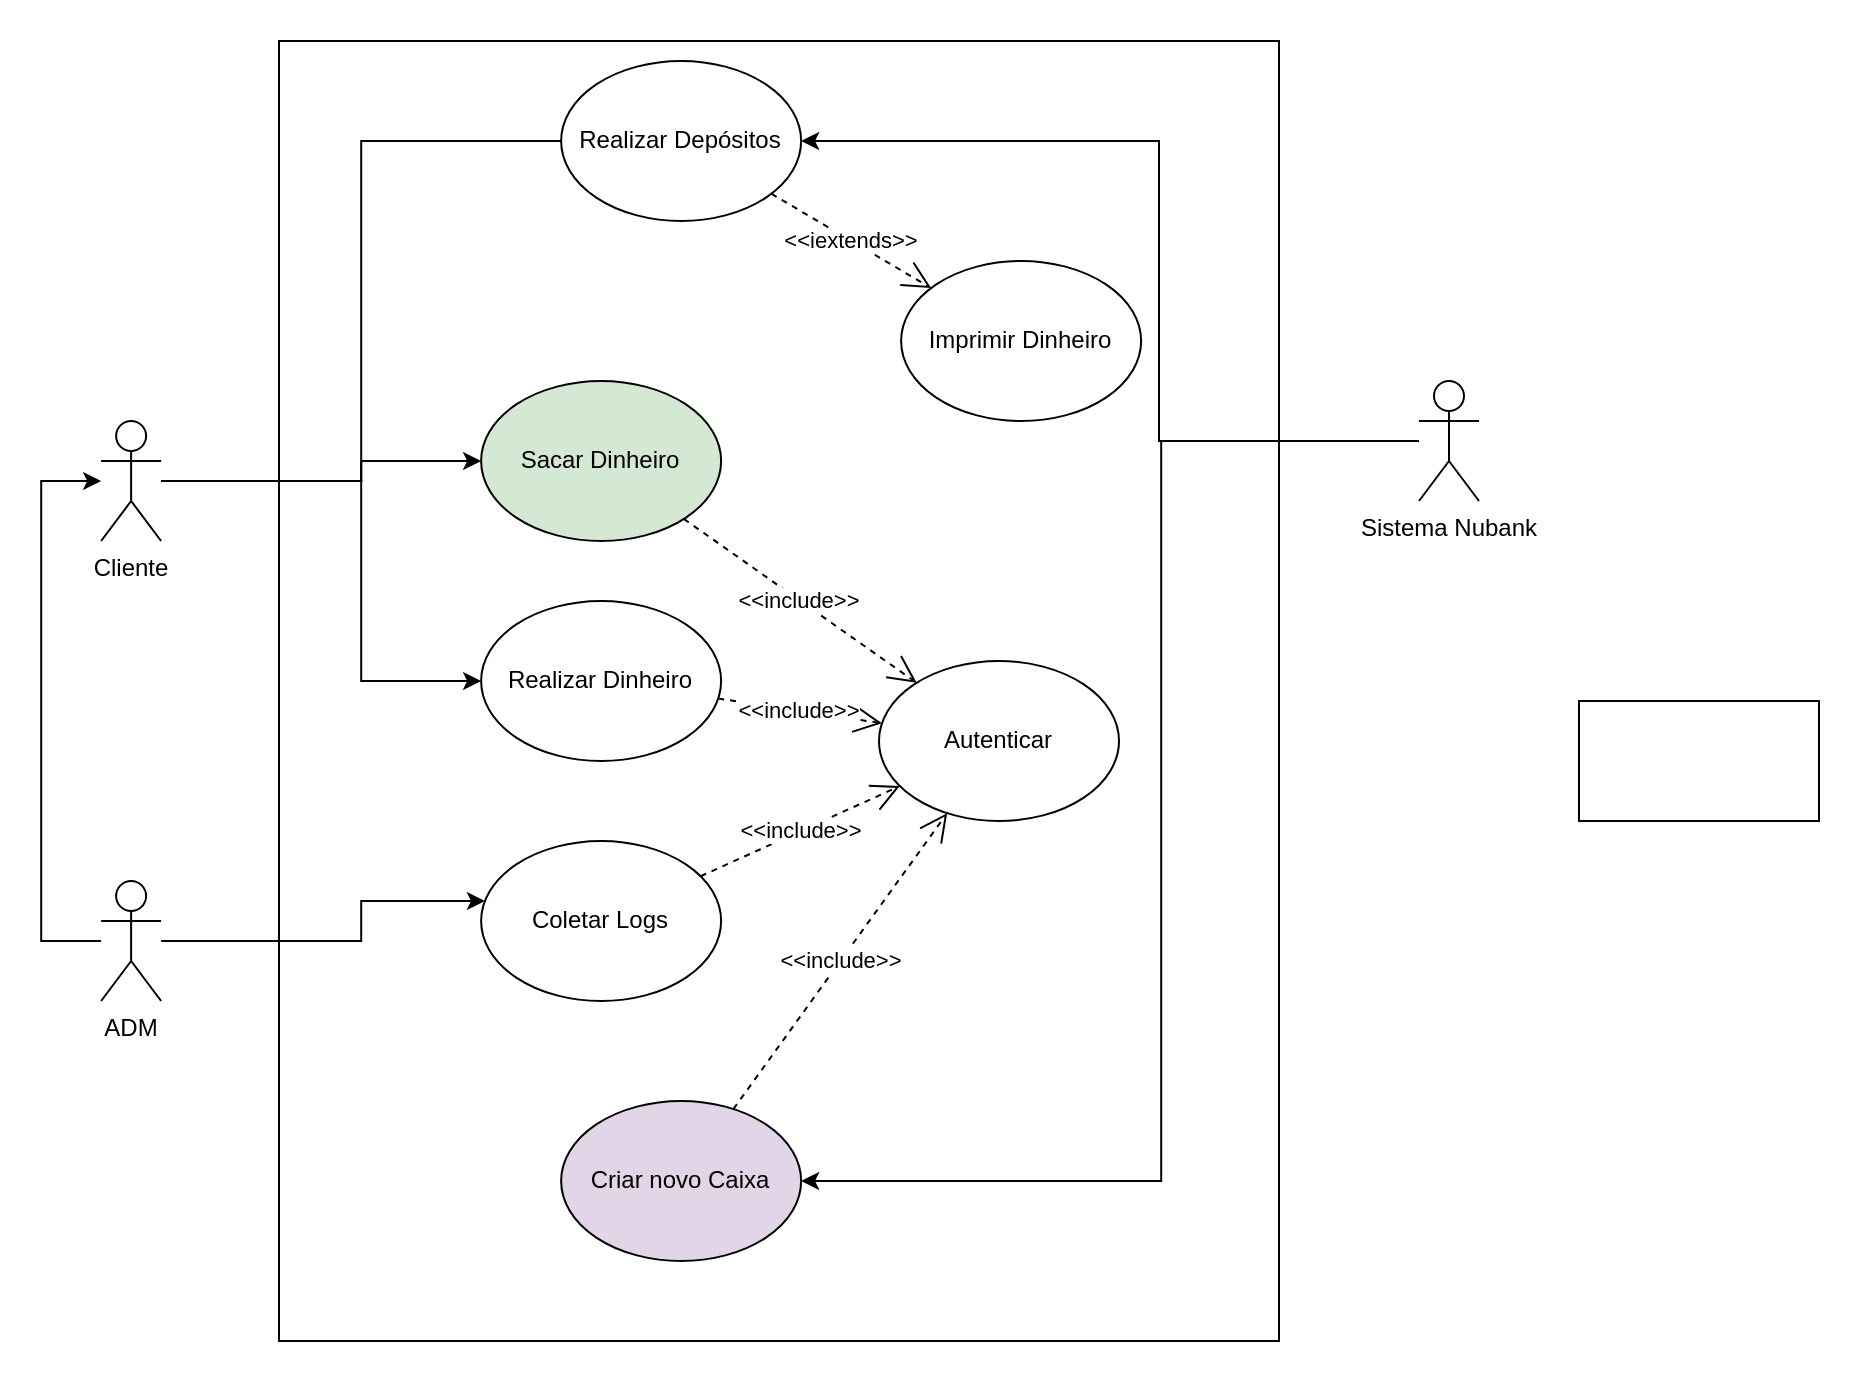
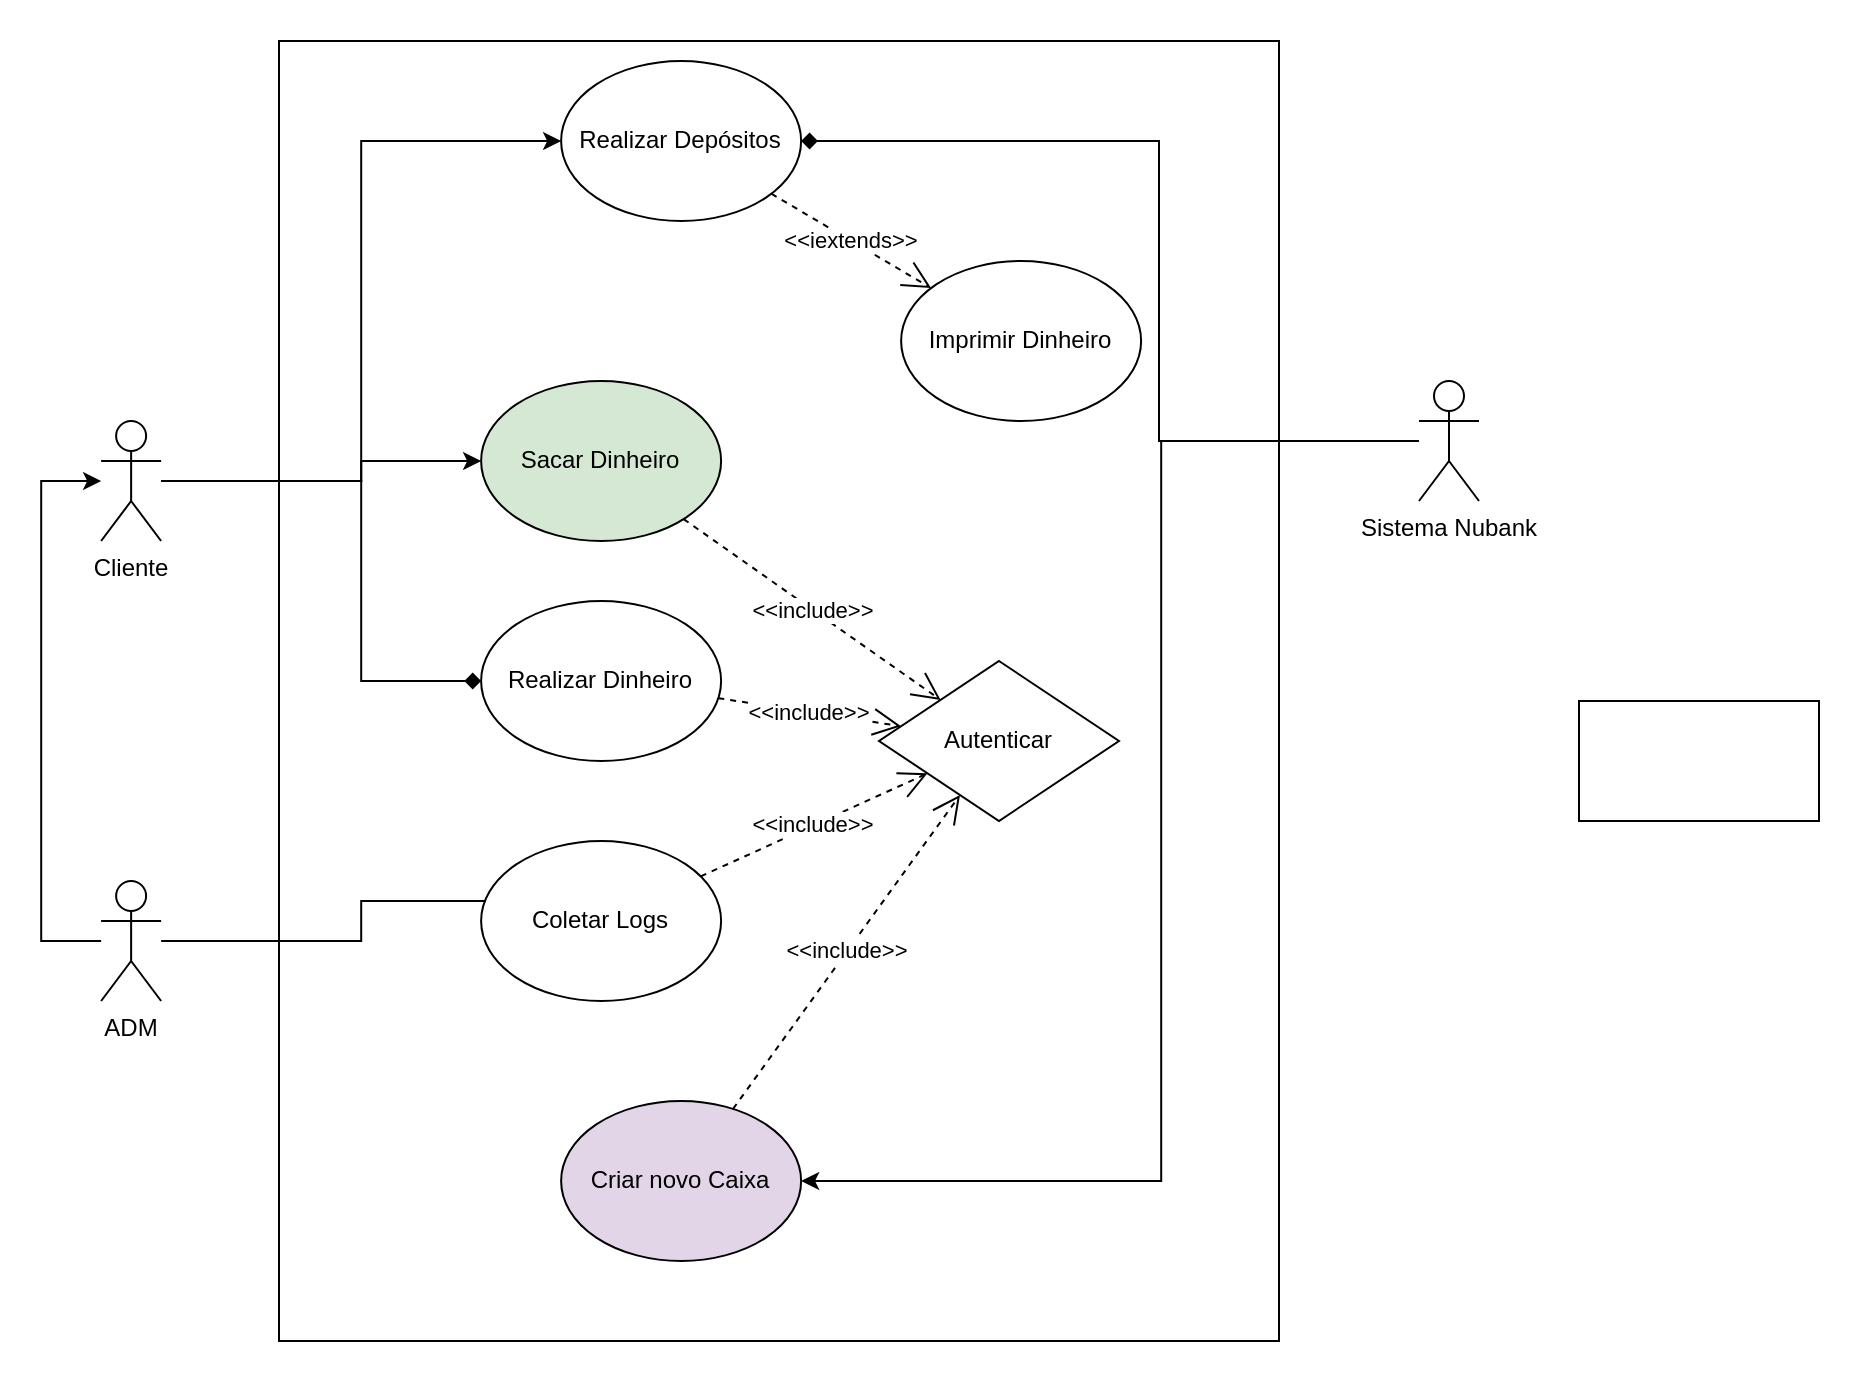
(551, 141) -> (546, 141)
(816, 141) -> (818, 141)
(466, 681) -> (465, 681)
(999, 741) -> (999, 741)
(470, 901) -> (475, 901)
